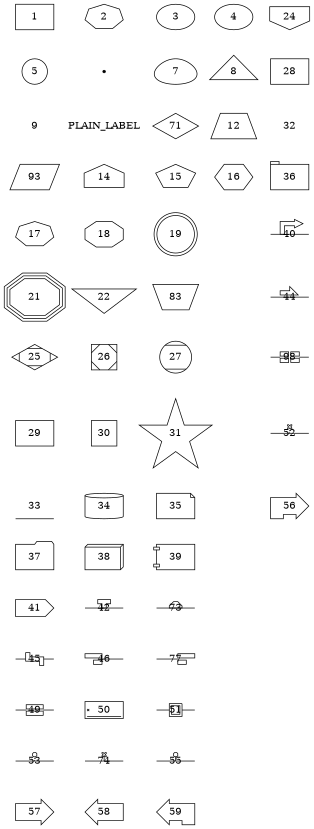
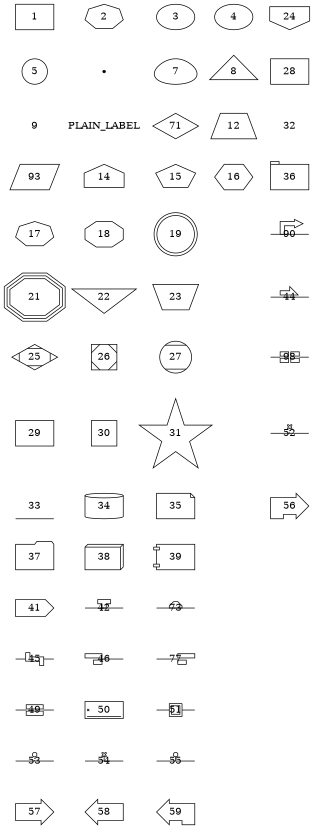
(290, 234) -> (290, 234)
(176, 297) -> (176, 297)
(104, 761) -> (104, 761)
